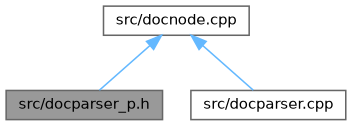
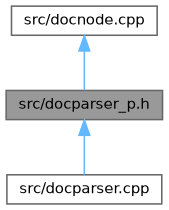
(228, 68) -> (84, 155)
